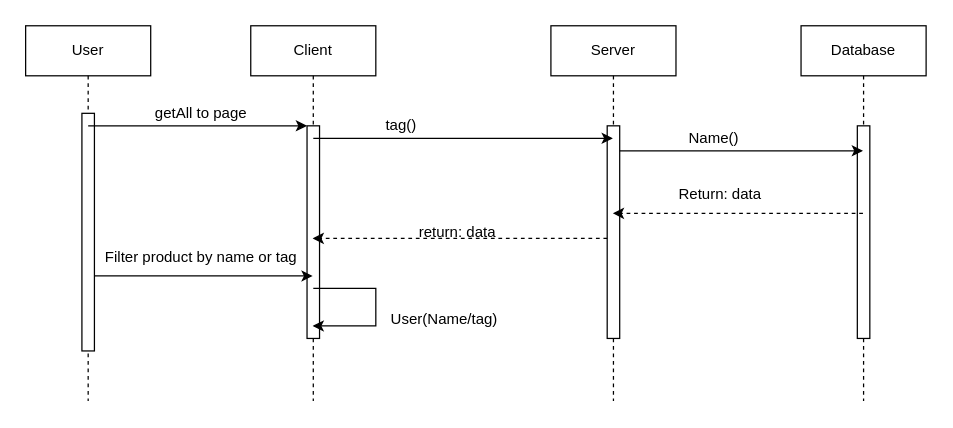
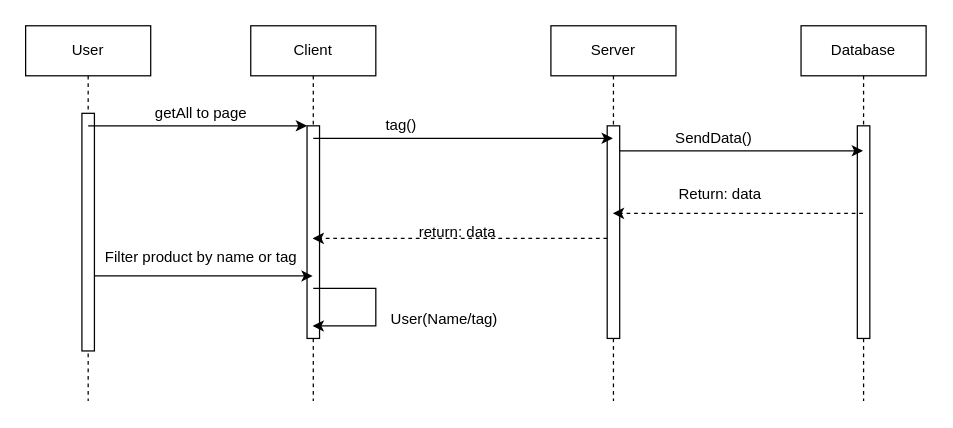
(714, 138) -> (714, 138)
